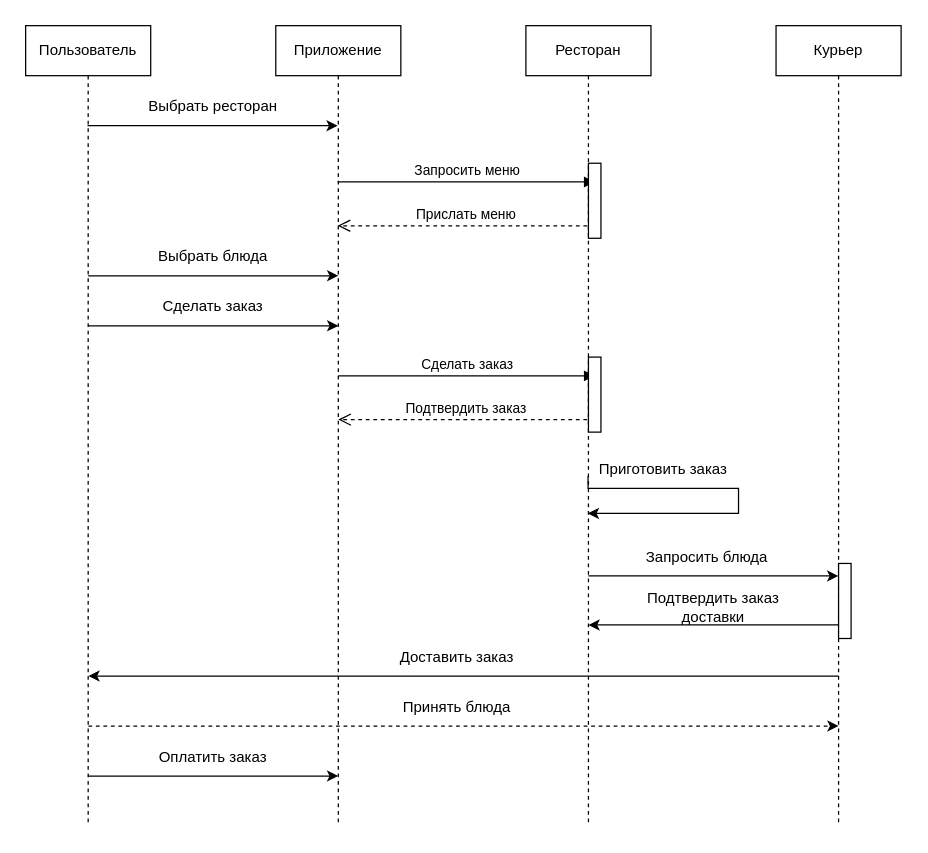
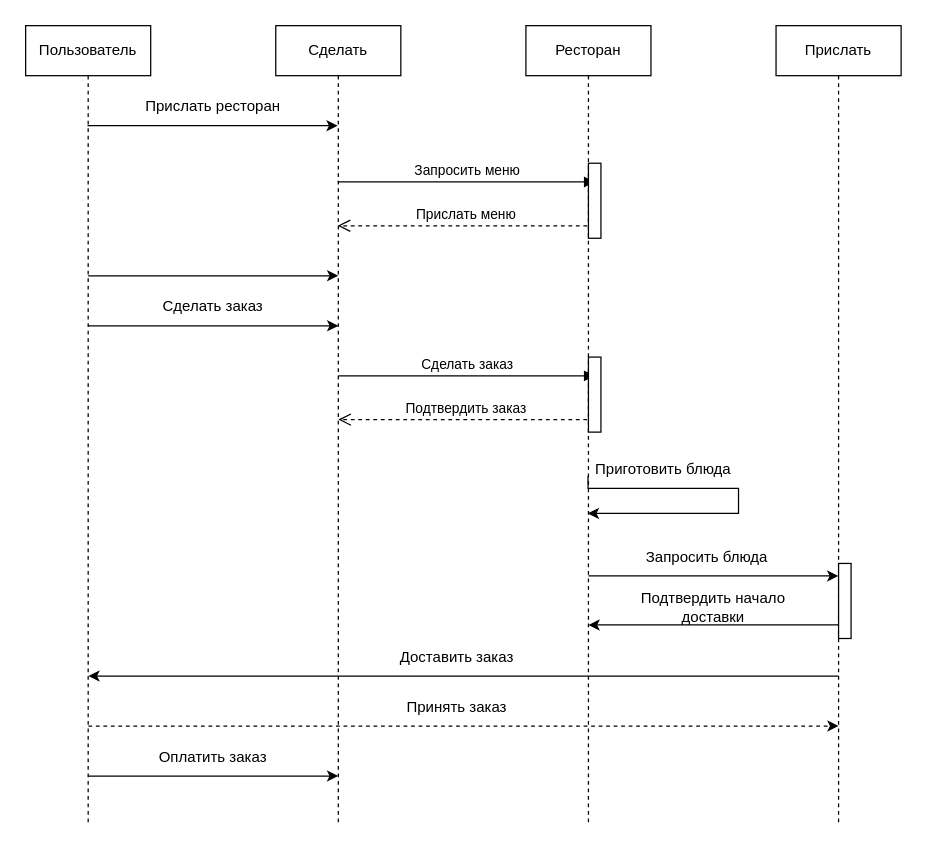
(338, 51) -> (338, 51)
(838, 51) -> (838, 51)
(213, 107) -> (213, 107)
(213, 257) -> none
(663, 469) -> (663, 469)
(713, 607) -> (713, 607)
(457, 707) -> (457, 707)
